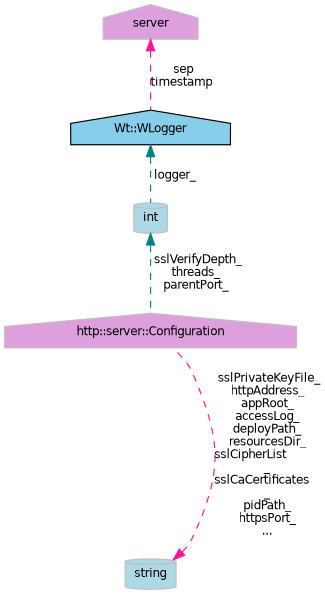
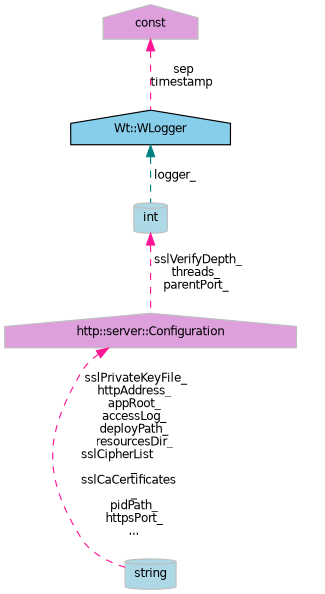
(151, 24) -> (151, 24)
(151, 279) -> (151, 279)
(214, 448) -> (54, 470)
